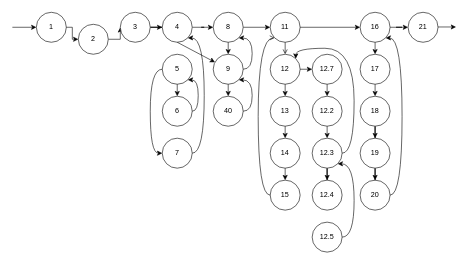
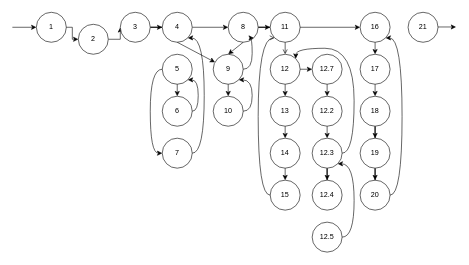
(228, 27) -> (243, 27)
(399, 27) -> none
(228, 111) -> (228, 111)
